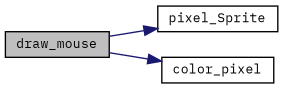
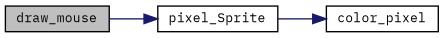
(129, 56) -> (295, 19)
